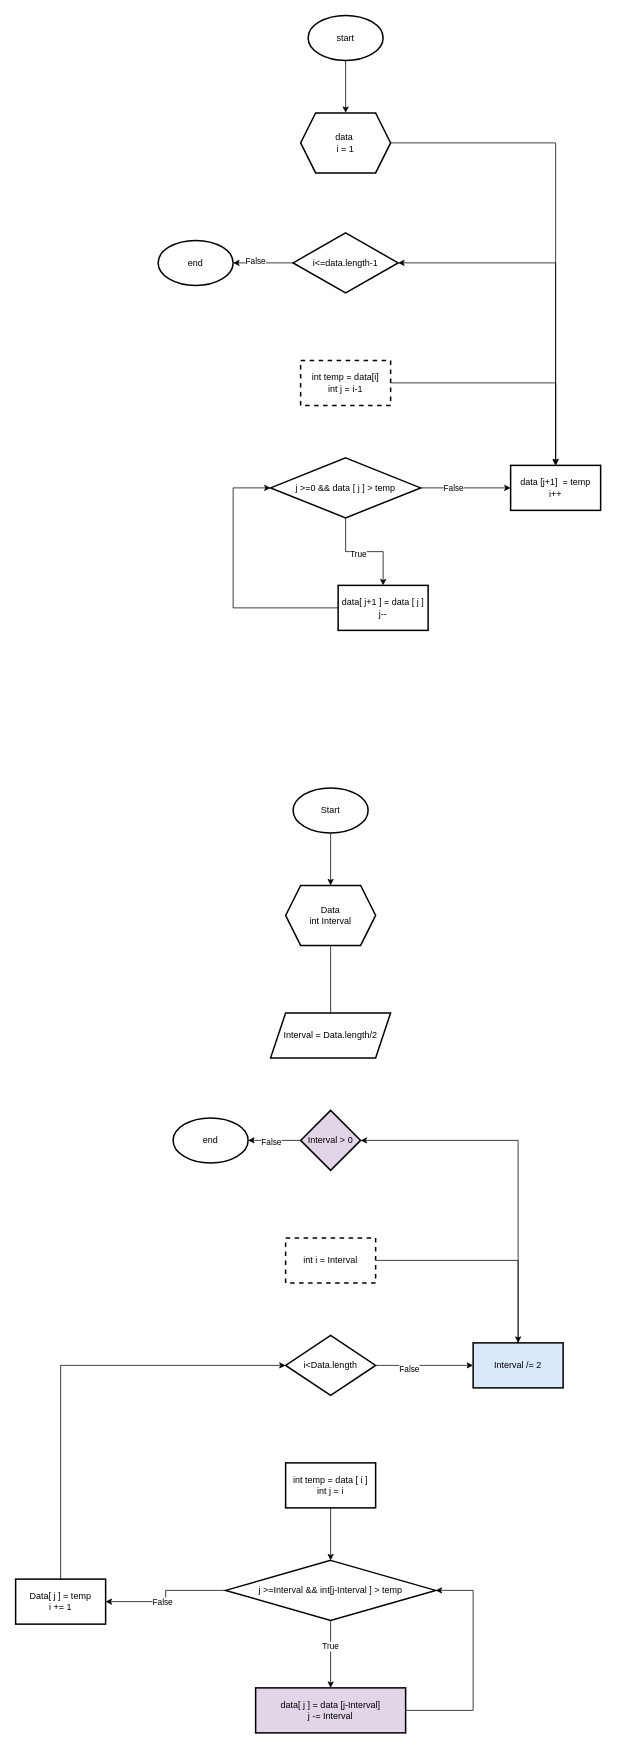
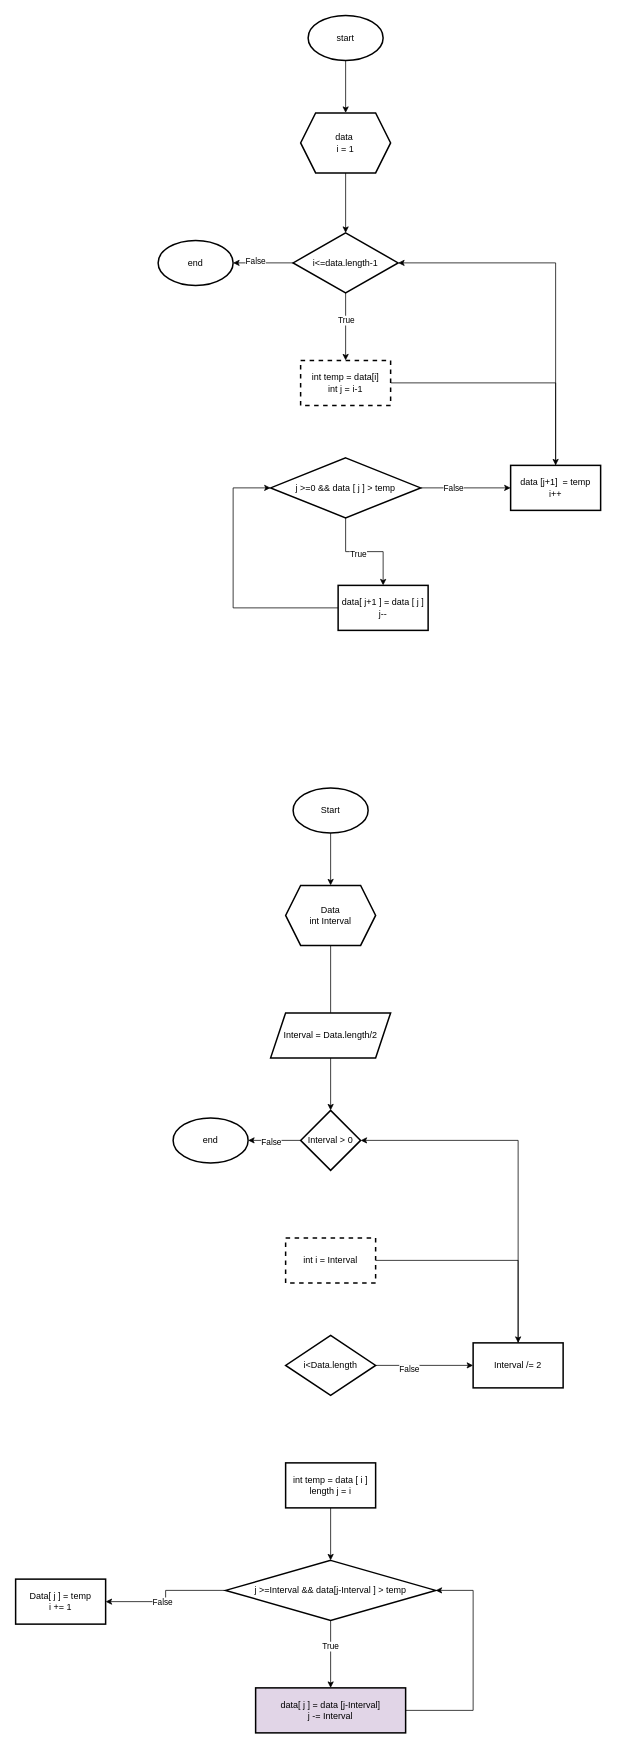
(531, 143) -> (345, 200)
none -> (345, 324)
none -> (330, 1081)
(330, 1140) -> (330, 1140)
(63, 1365) -> none
(518, 1365) -> (518, 1365)
(330, 1485) -> (330, 1485)
(330, 1590) -> (330, 1590)
